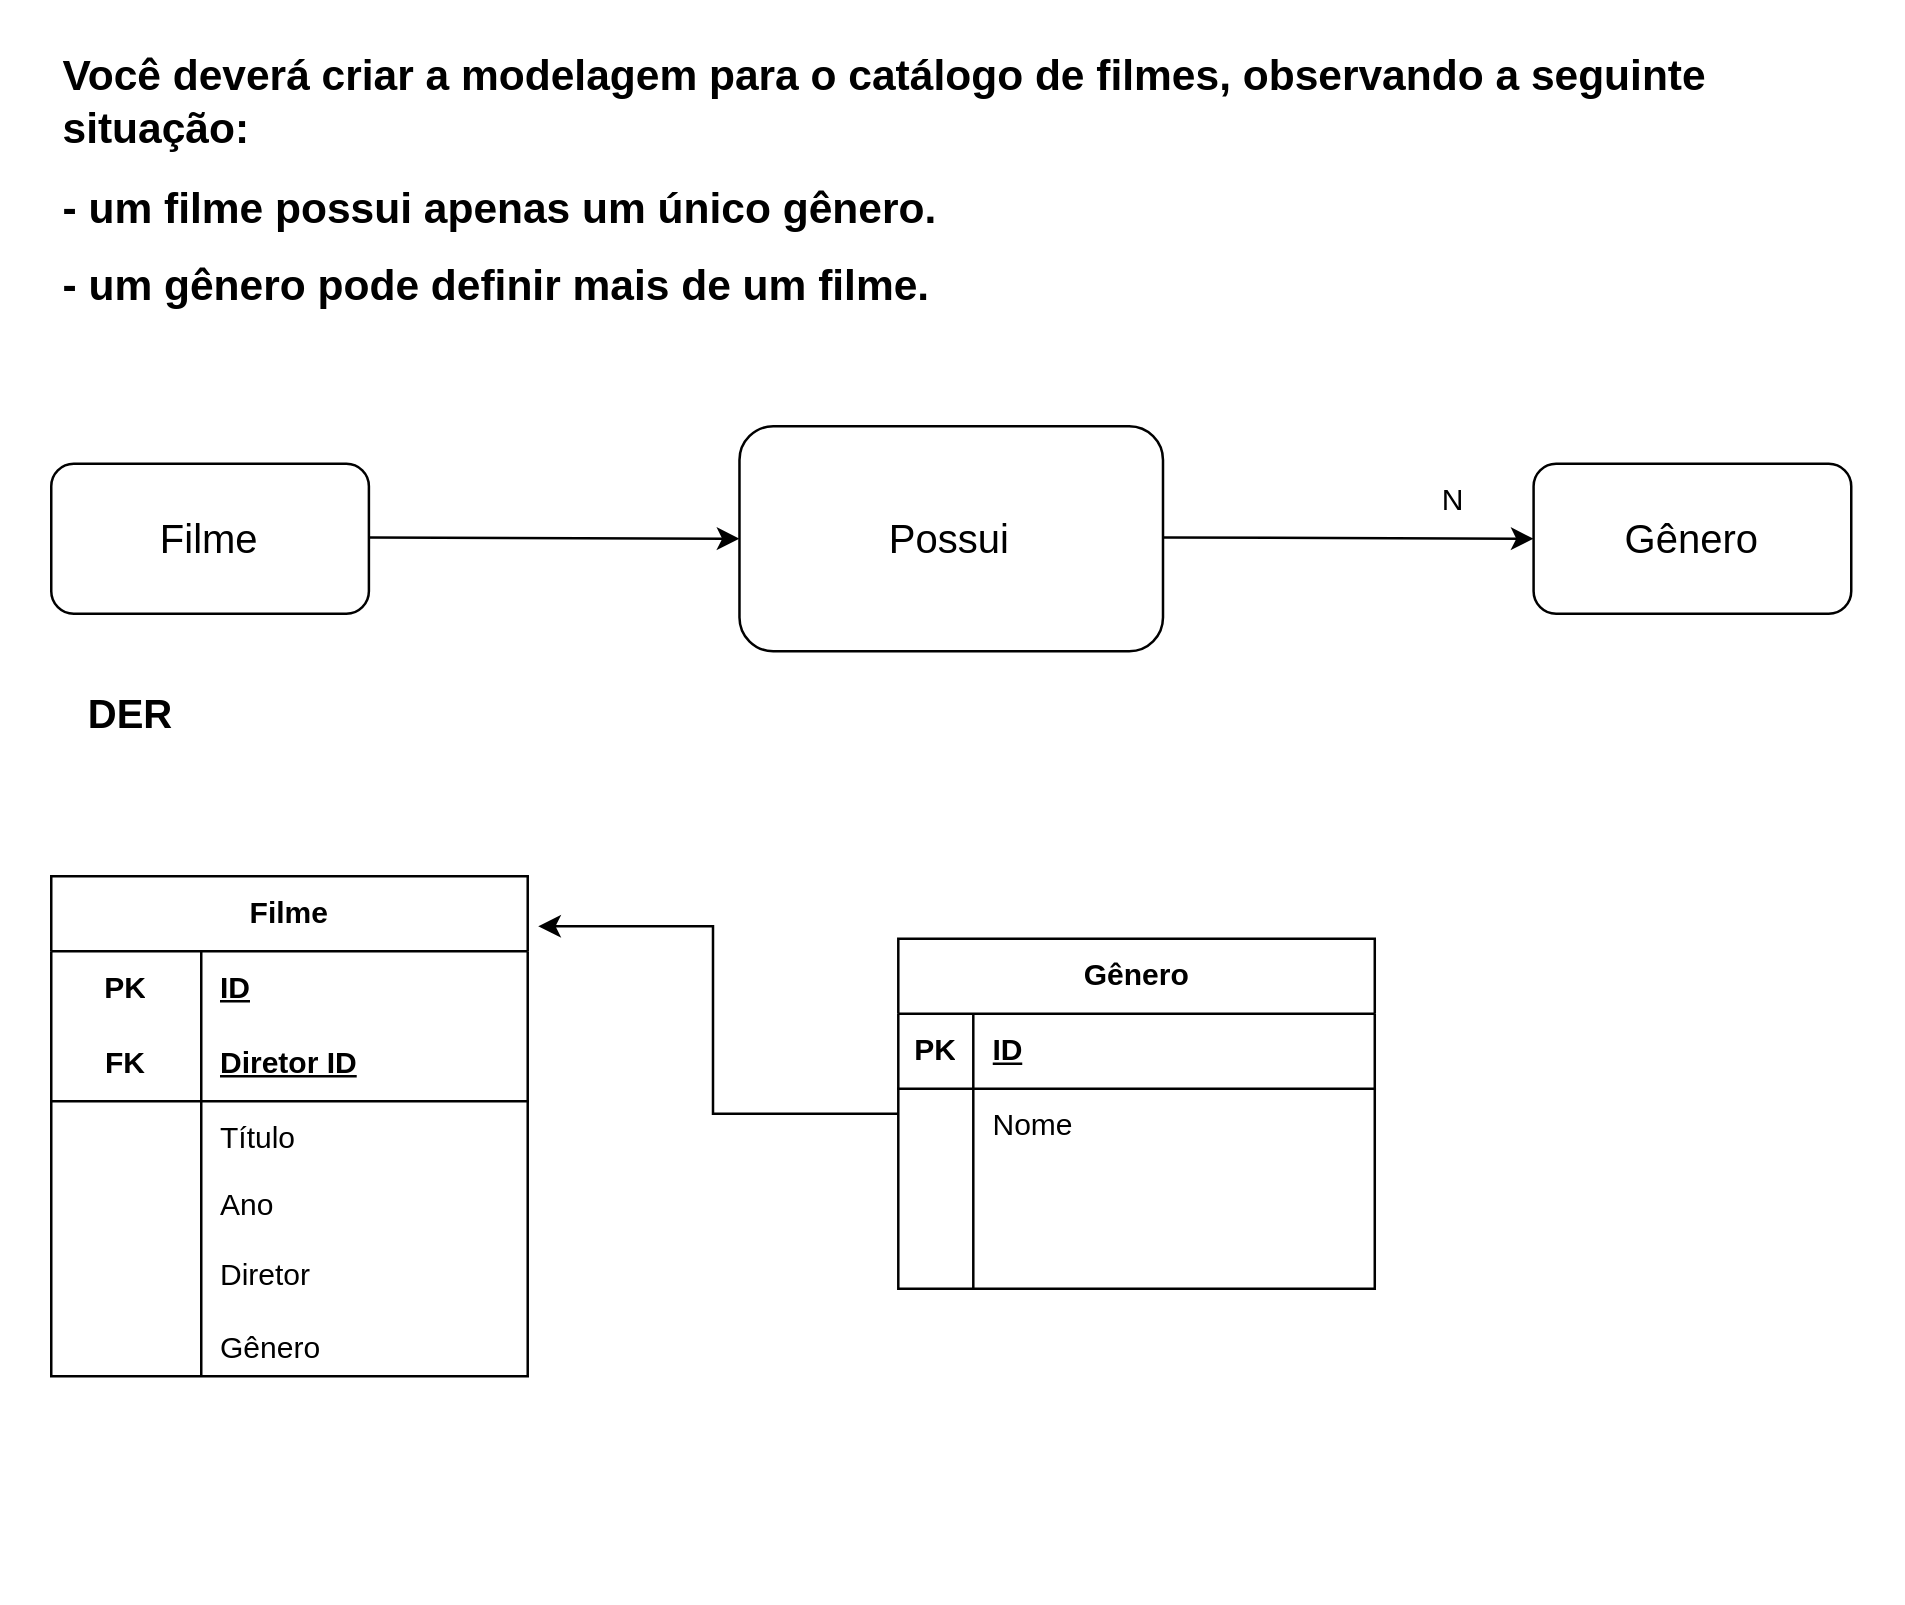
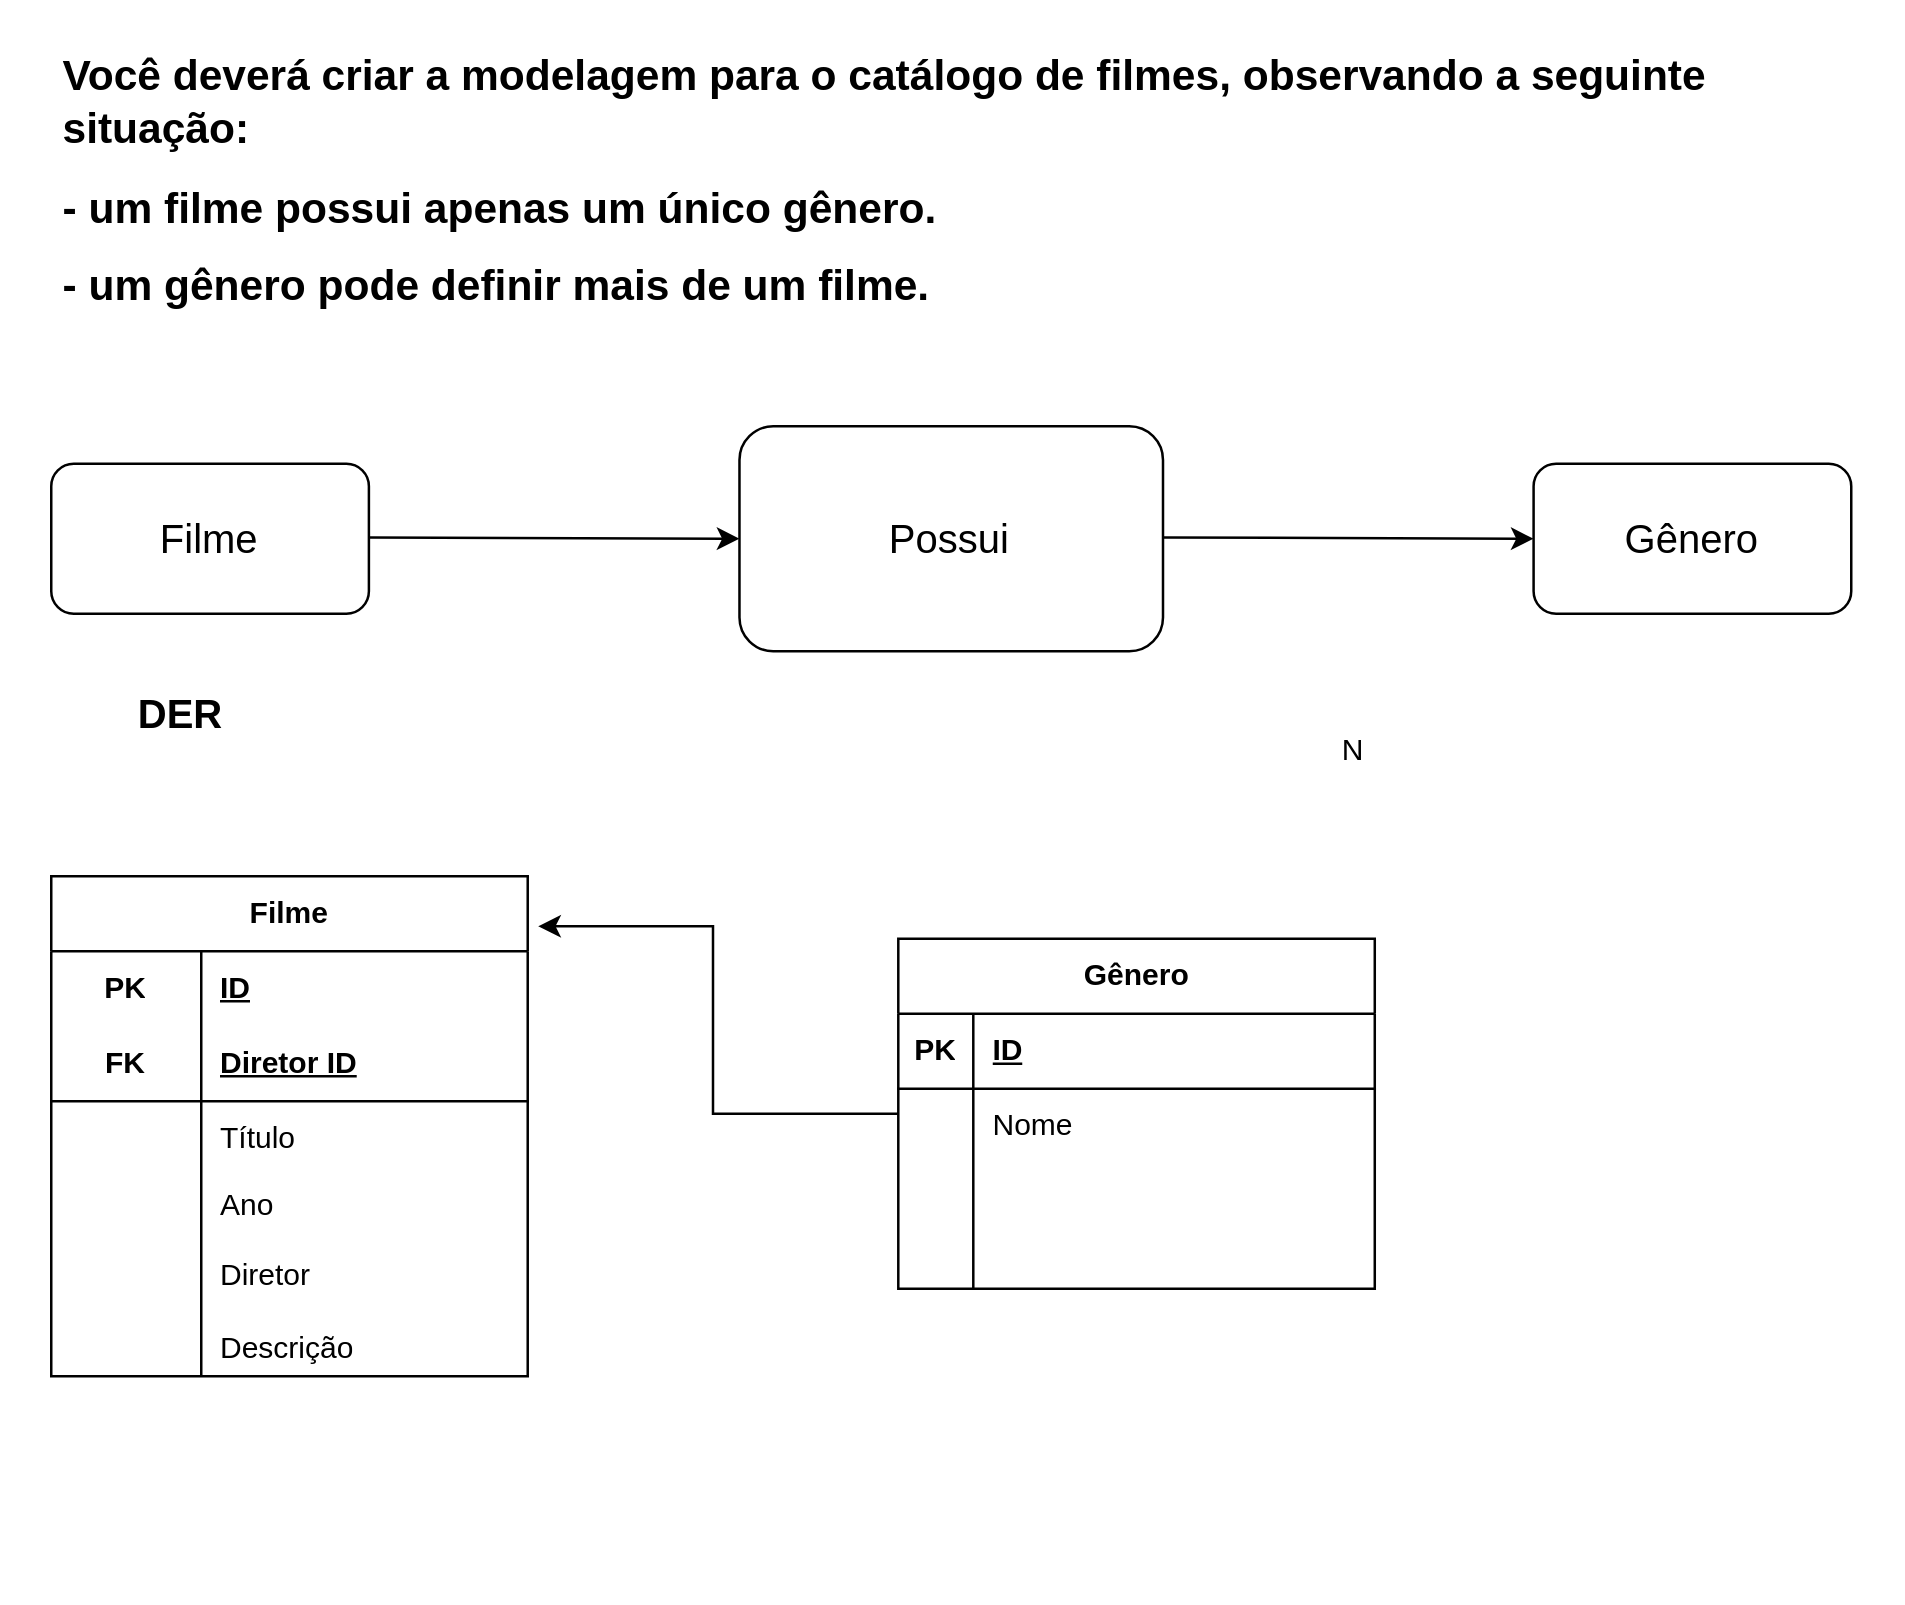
(1454, 501) -> (1354, 751)
(131, 714) -> (181, 714)
(276, 1276) -> (293, 1276)
